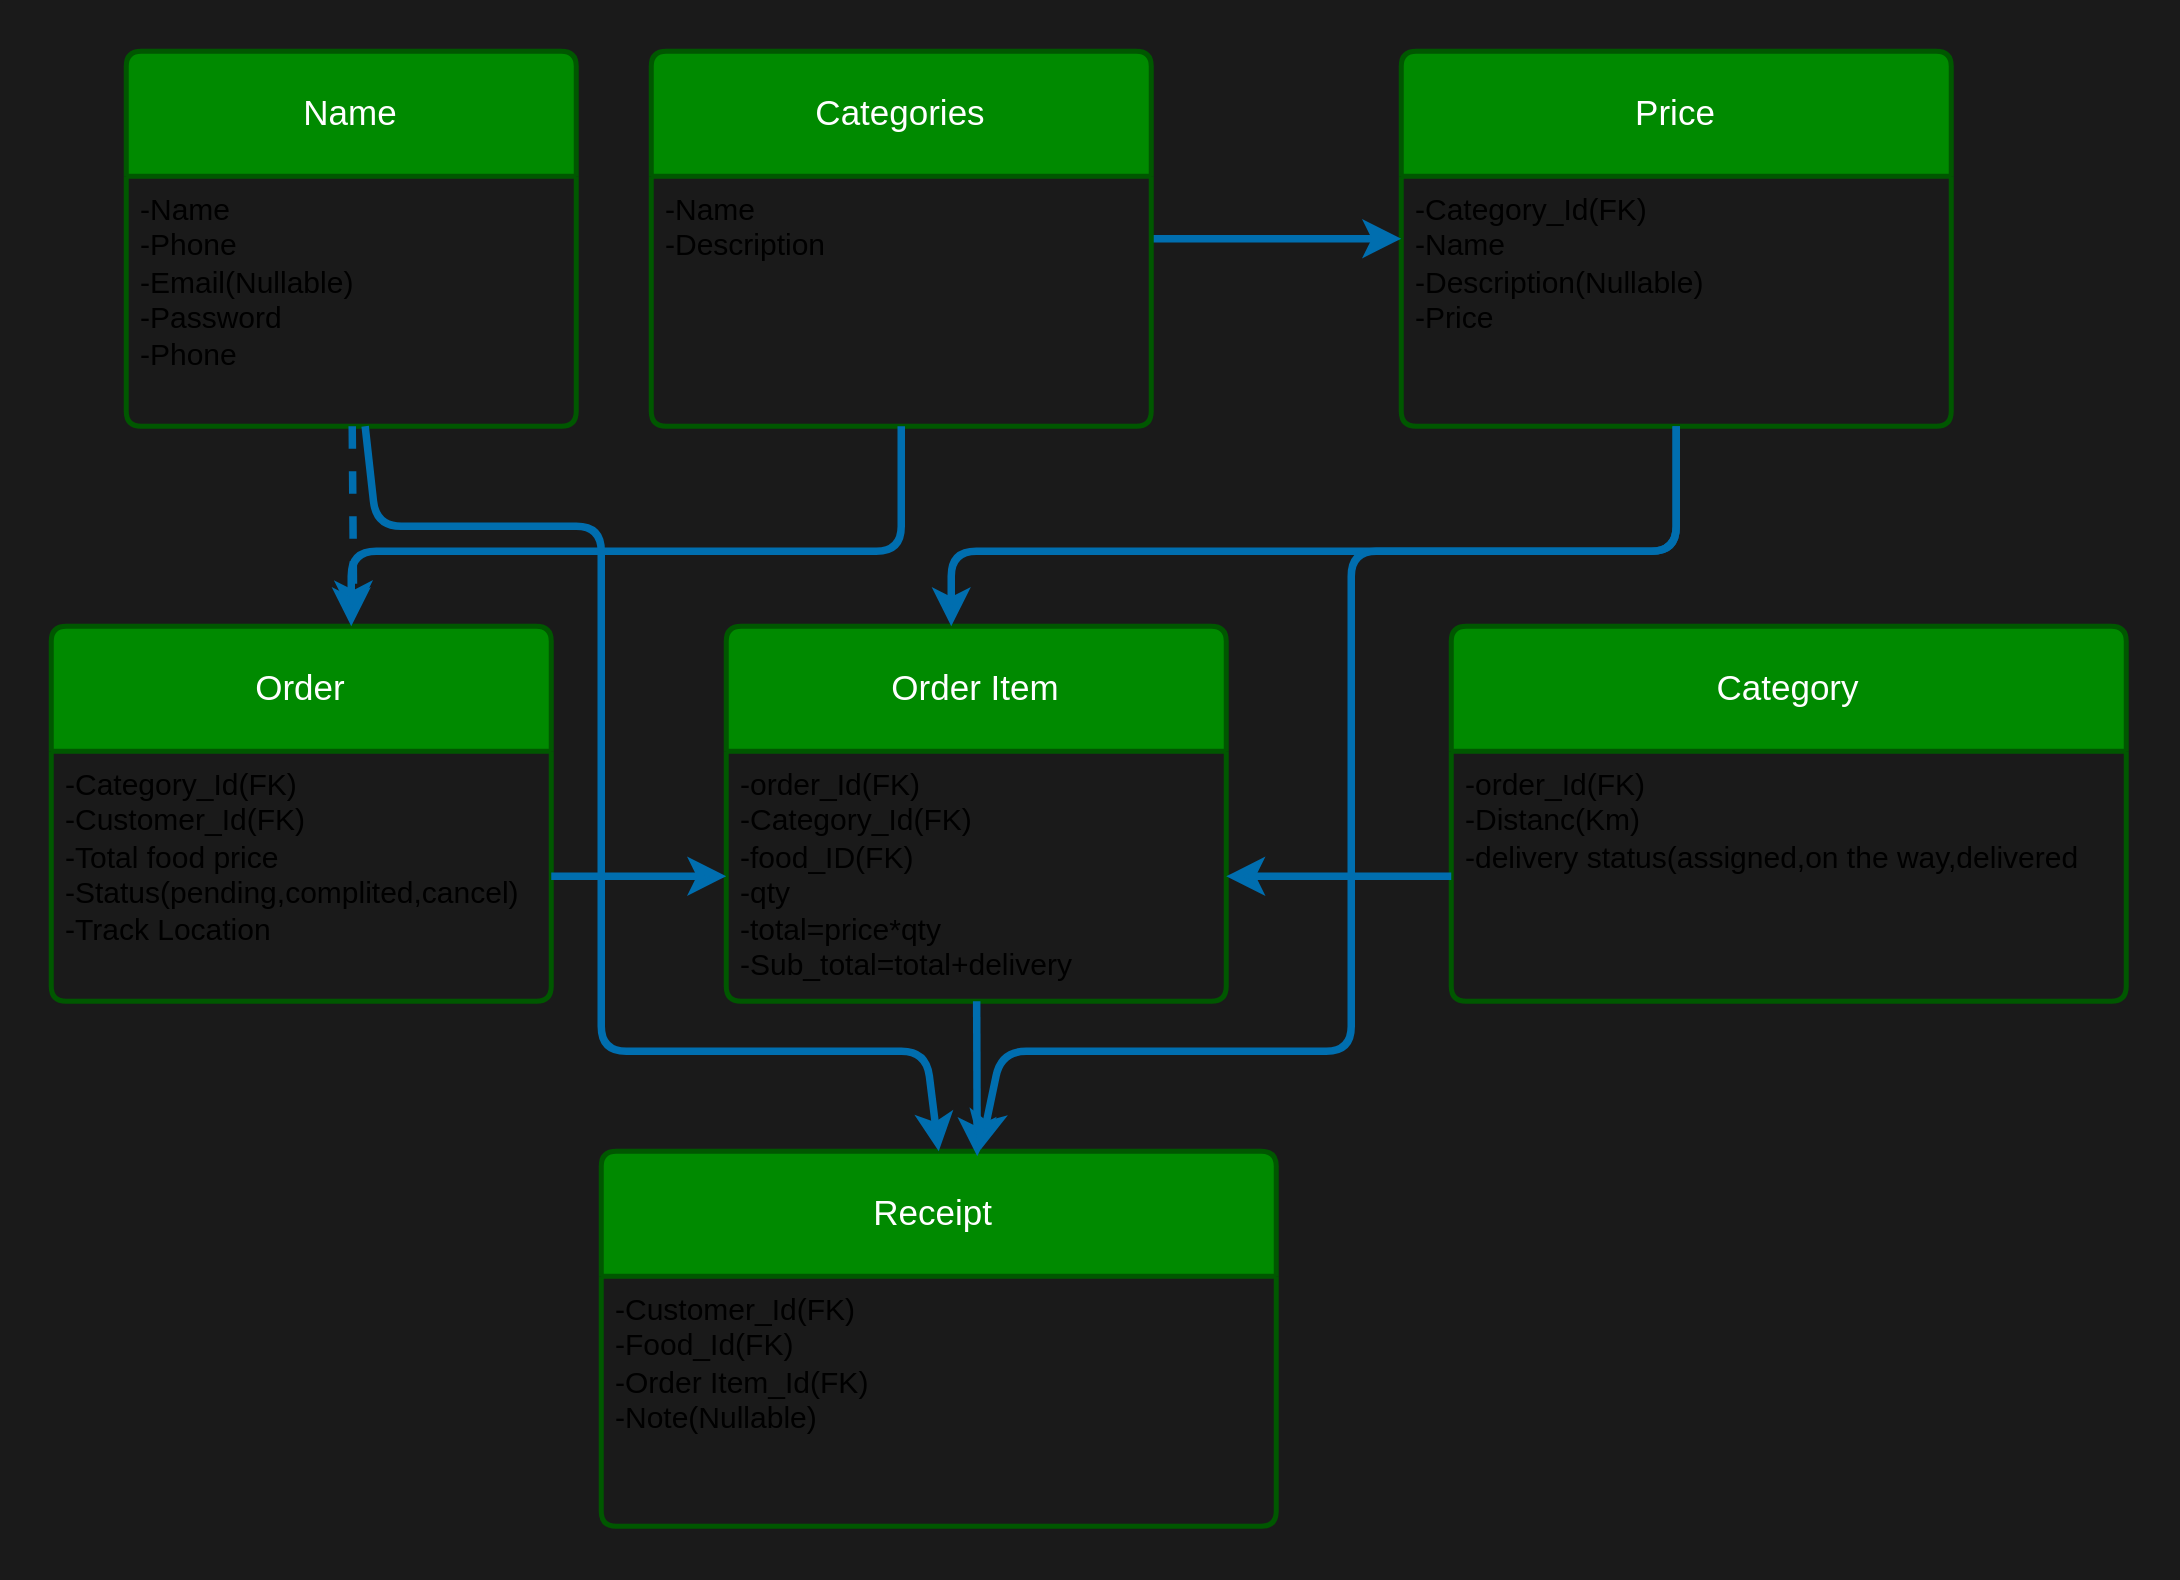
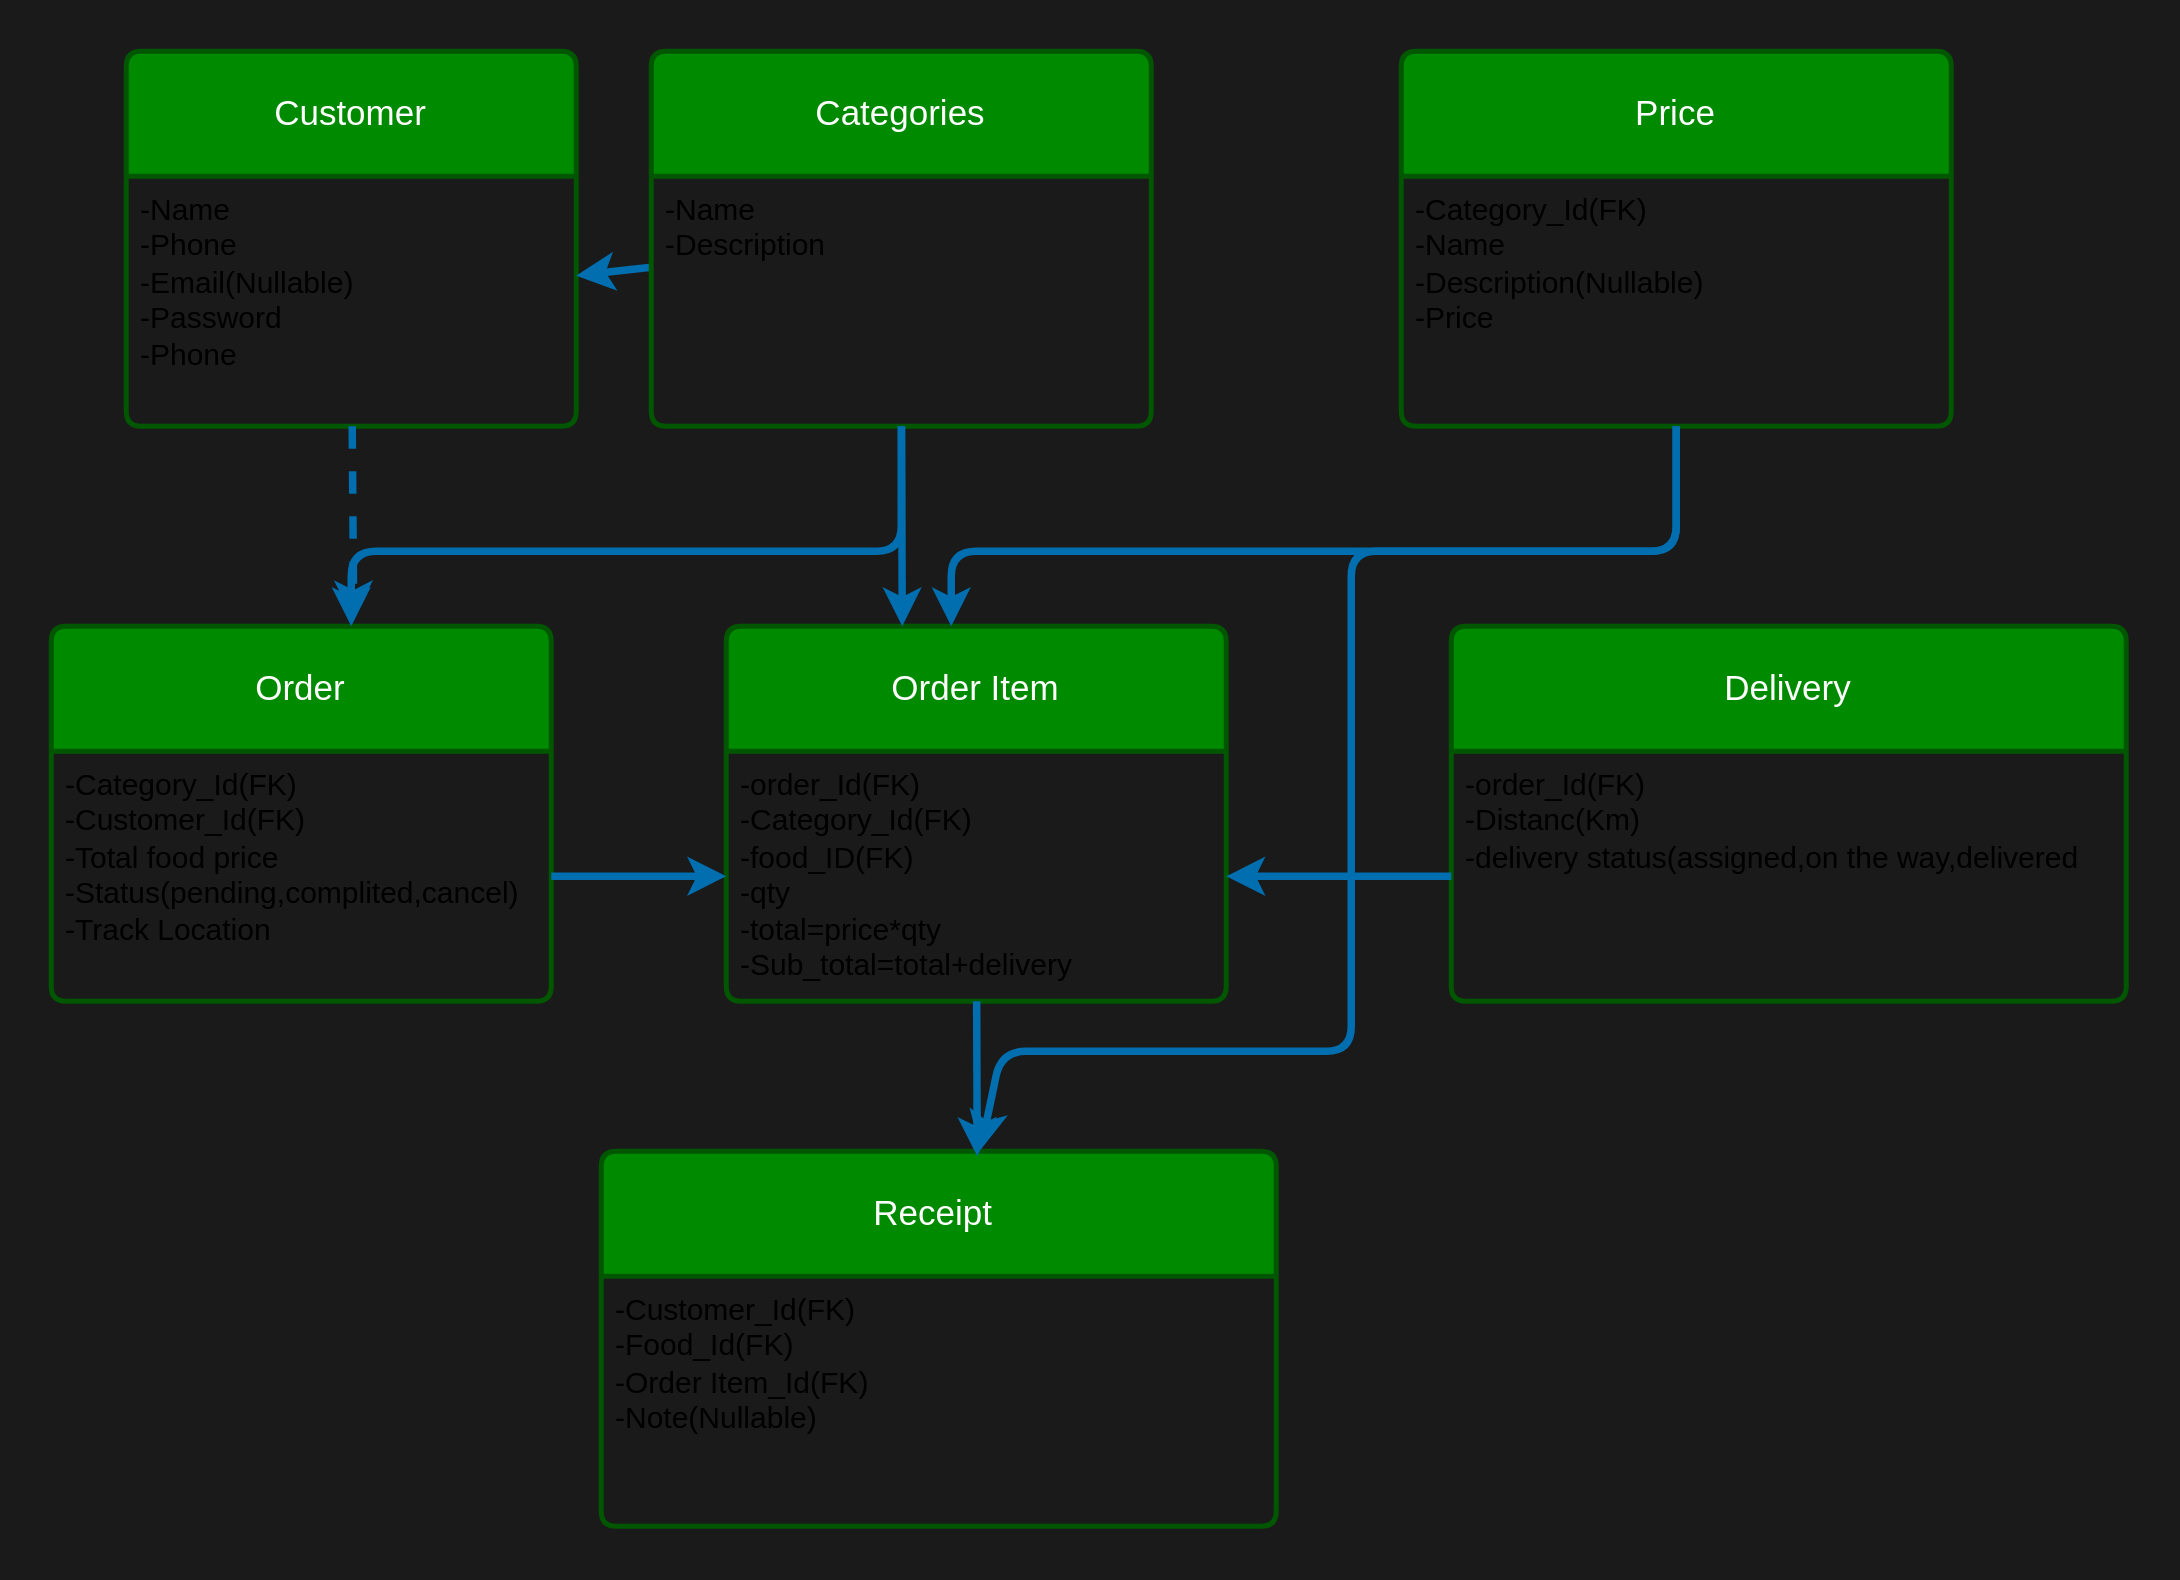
(351, 114) -> (351, 114)
(1266, 239) -> (624, 270)
none -> (902, 570)
(1789, 689) -> (1789, 689)
(717, 1051) -> none
